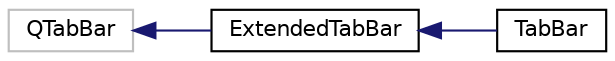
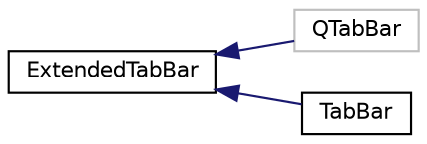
(183, 31) -> (266, 46)
